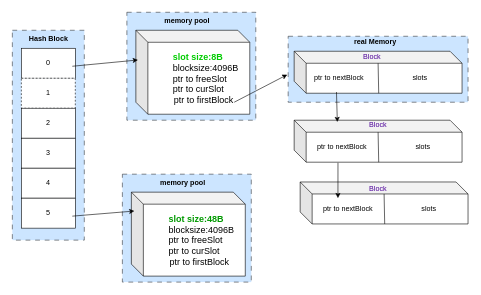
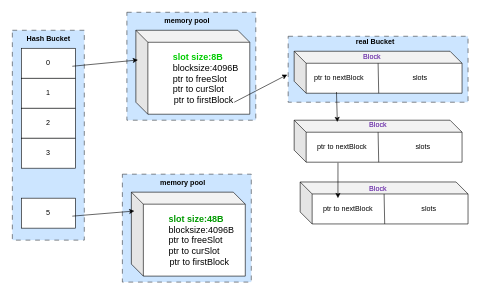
(49, 39) -> (49, 39)
(376, 42) -> (376, 42)
(48, 93) -> (48, 93)
(48, 183) -> none
